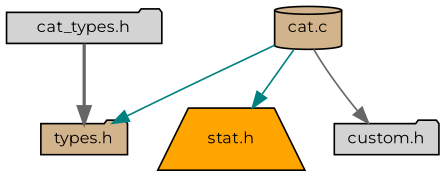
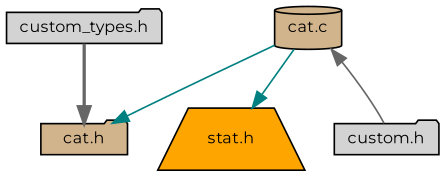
(84, 28) -> (84, 28)
(334, 81) -> (364, 92)
(84, 139) -> (84, 139)
